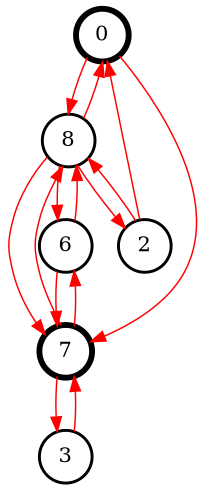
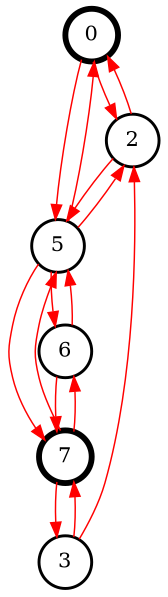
(69, 141) -> (58, 246)
(195, 207) -> (101, 85)
none -> (127, 364)
